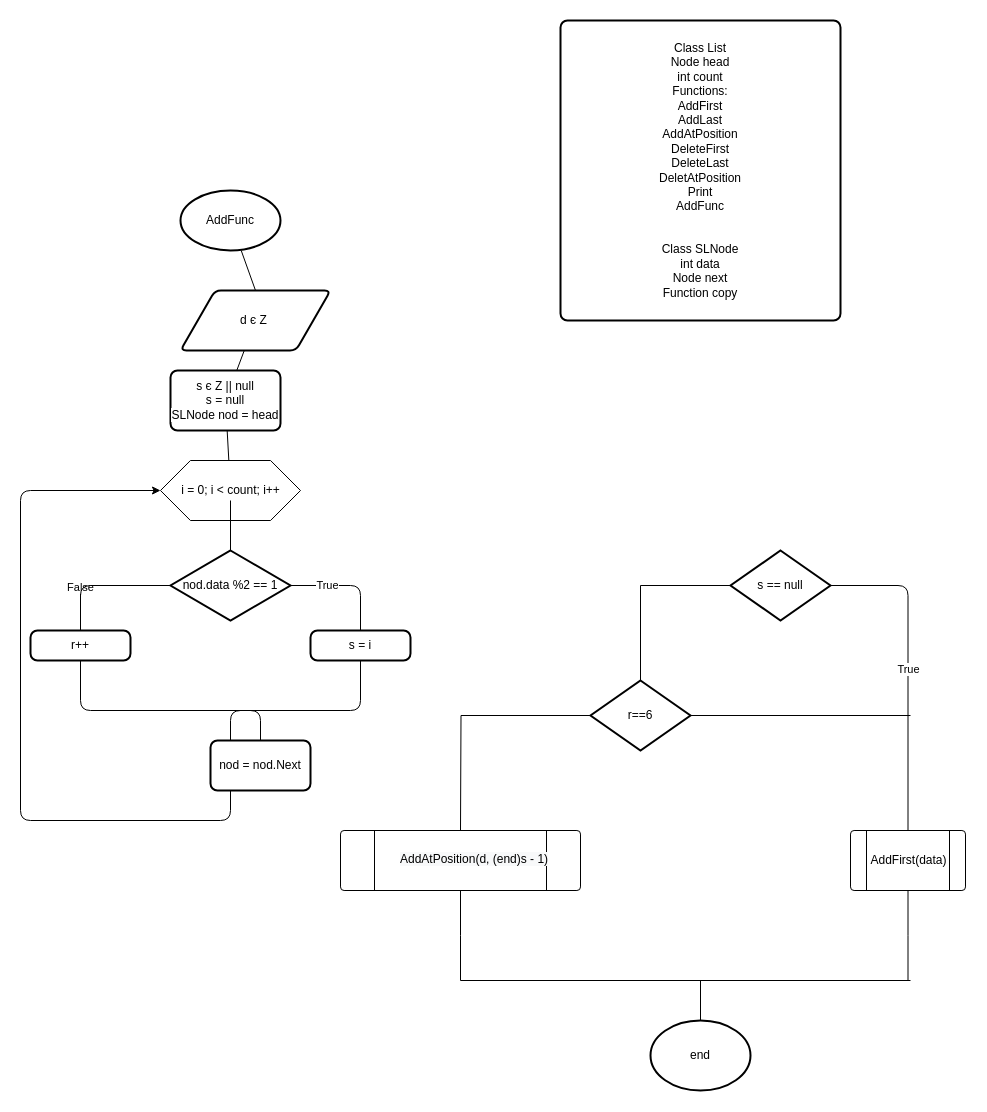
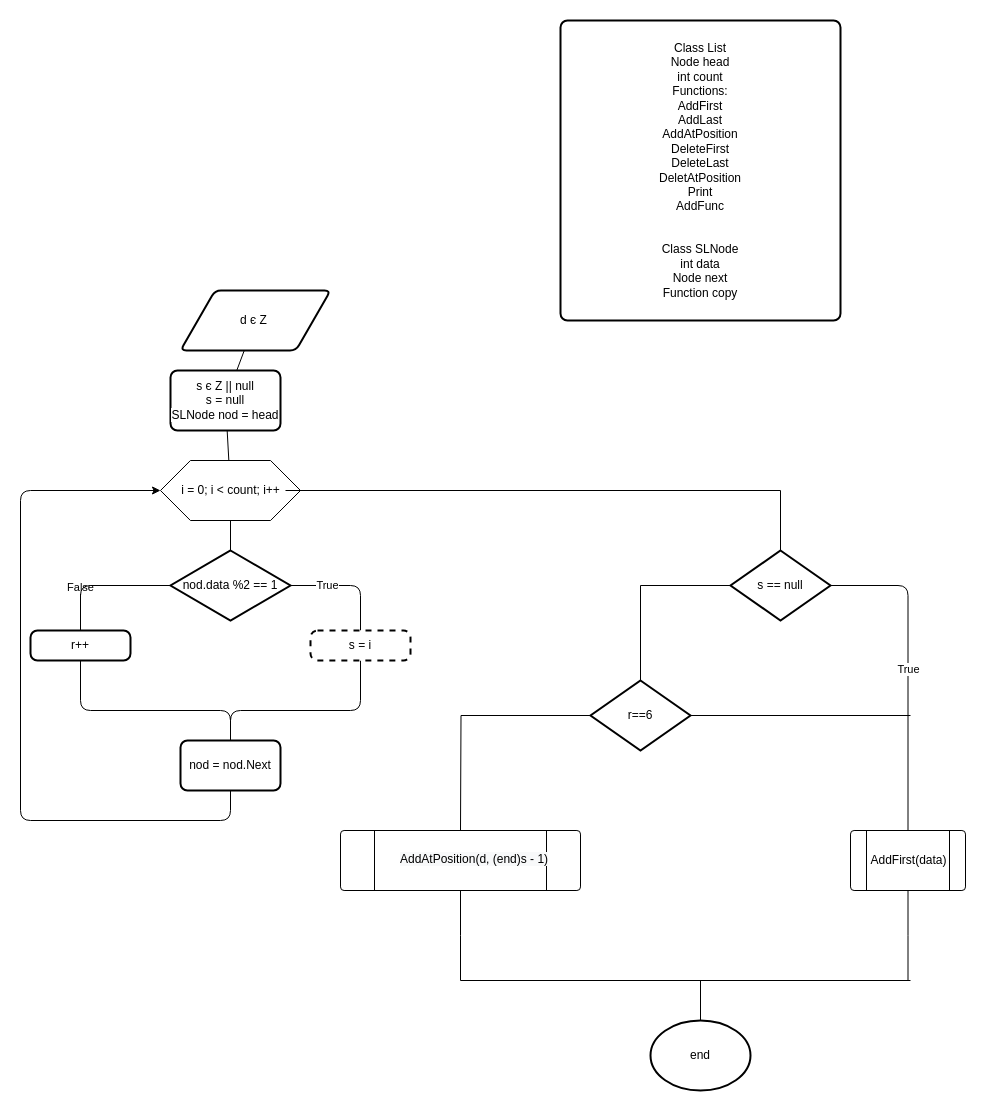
(231, 221) -> none
(248, 271) -> none
(231, 510) -> (563, 491)
(361, 646) -> (361, 646)
(261, 766) -> (231, 766)
